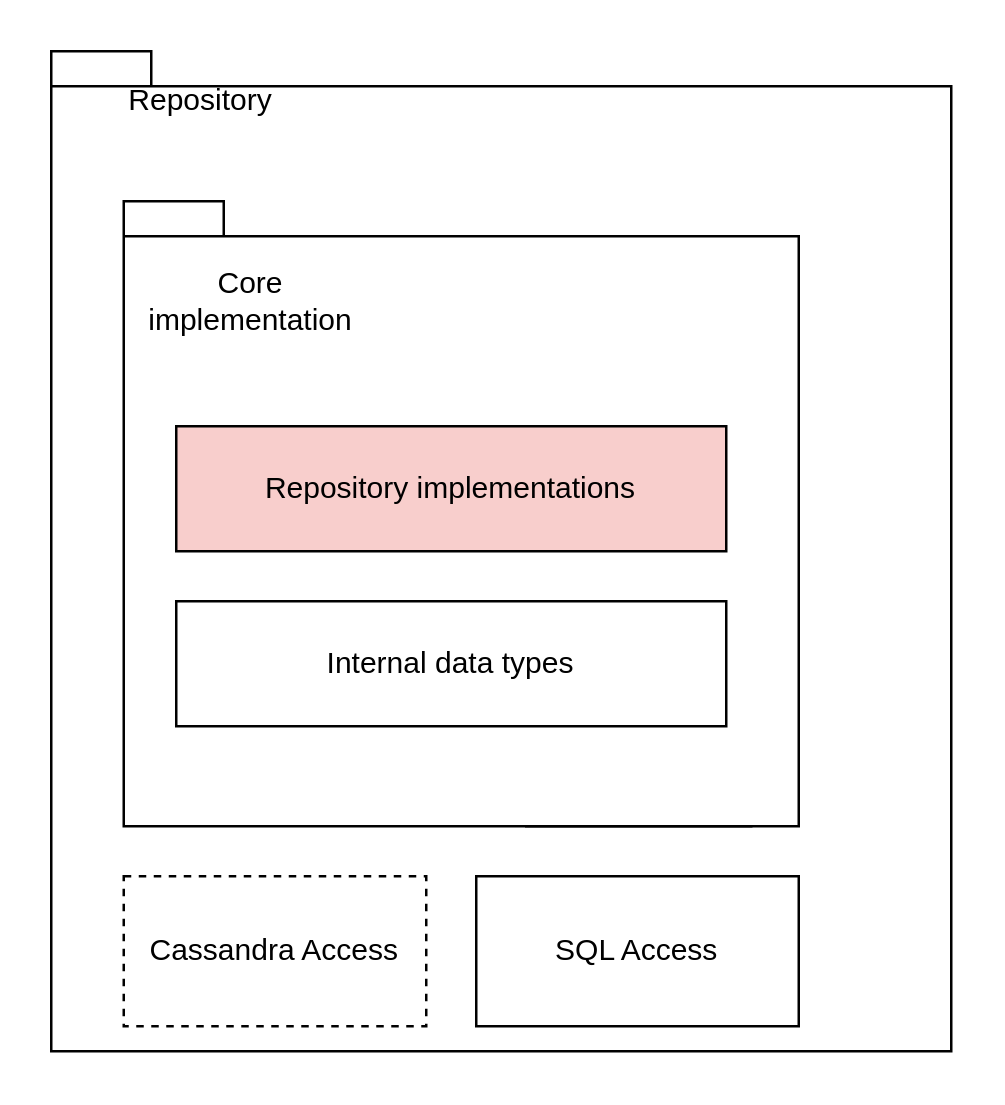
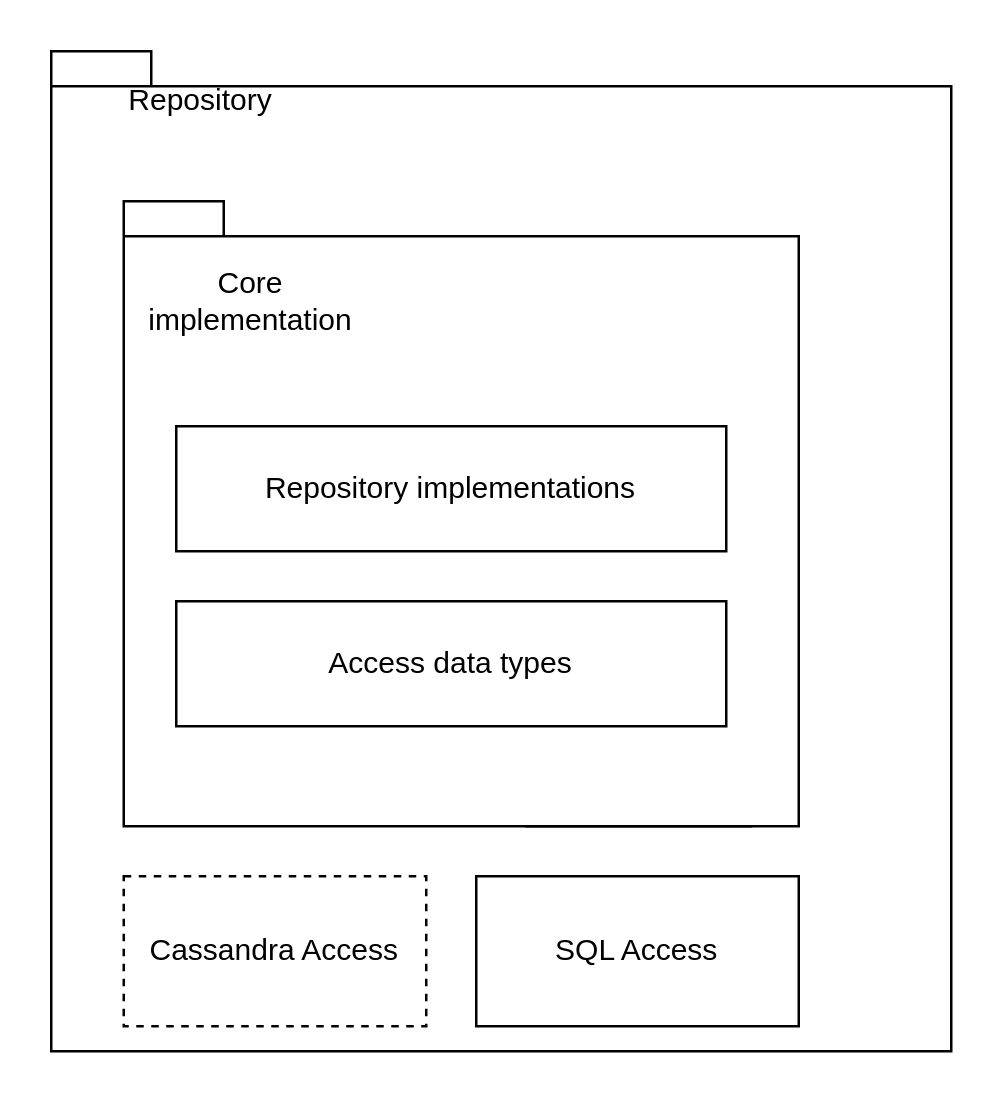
(451, 489) -> (451, 489)
(451, 664) -> (451, 664)
